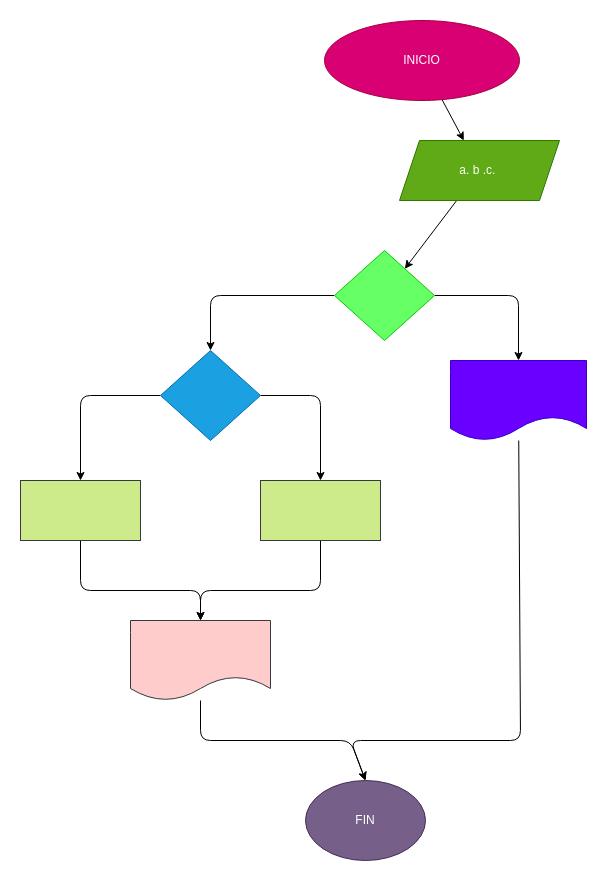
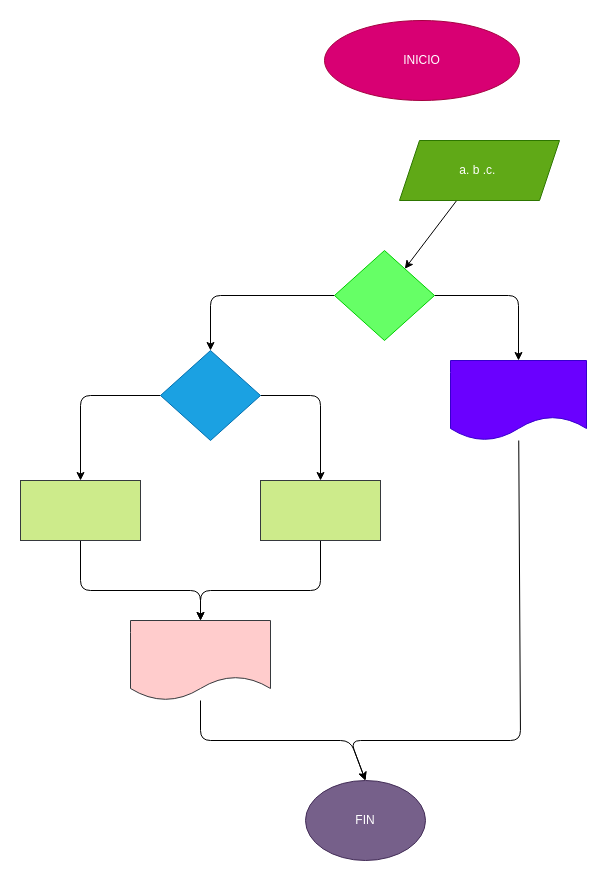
(451, 117) -> none
